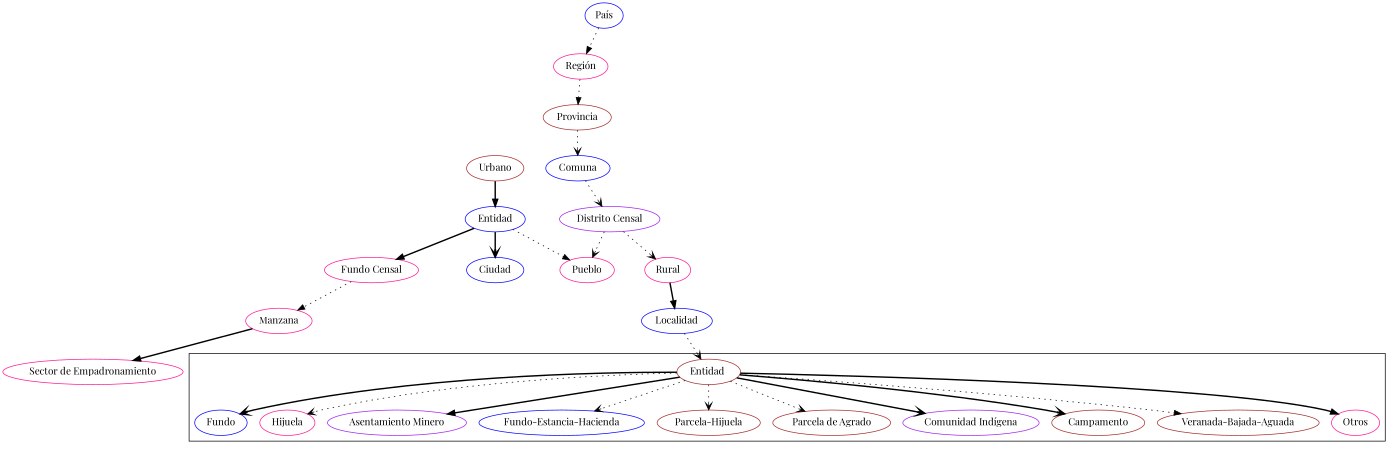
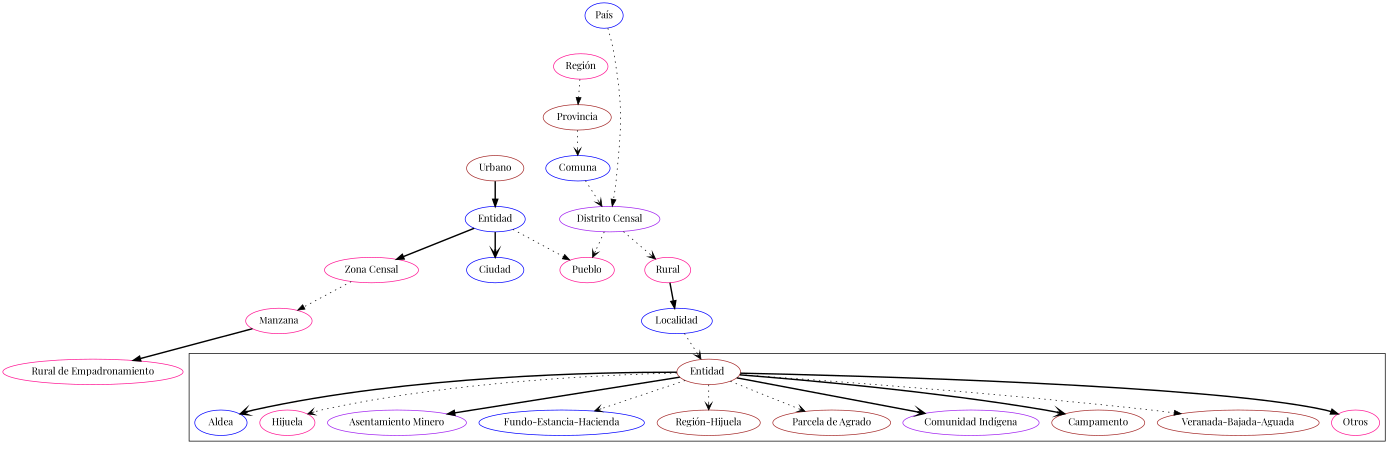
(594, 38) -> (620, 113)
(371, 270) -> (371, 270)
(93, 372) -> (93, 372)
(221, 423) -> (221, 423)
(709, 423) -> (709, 423)
